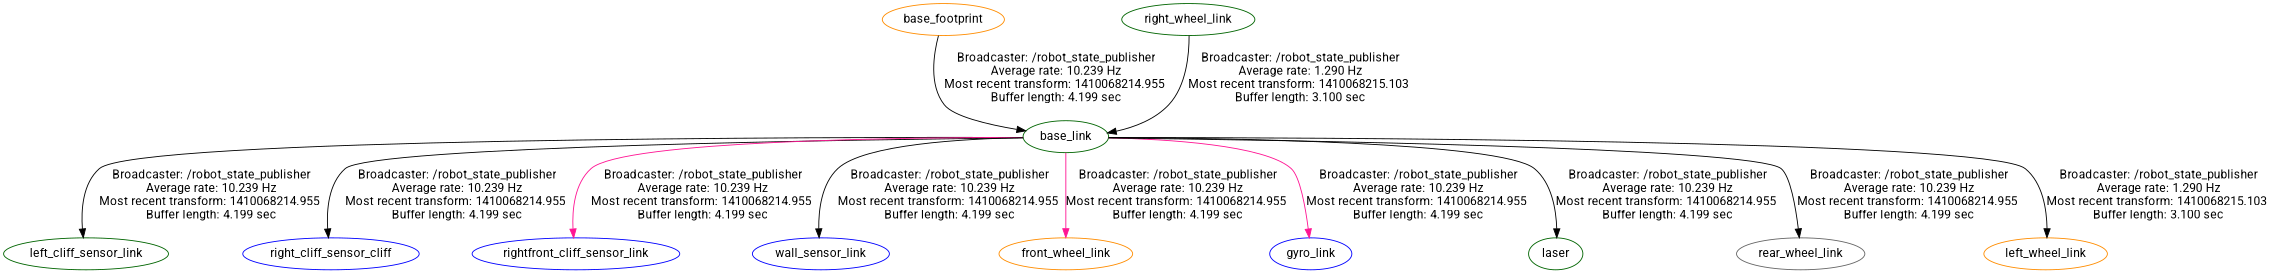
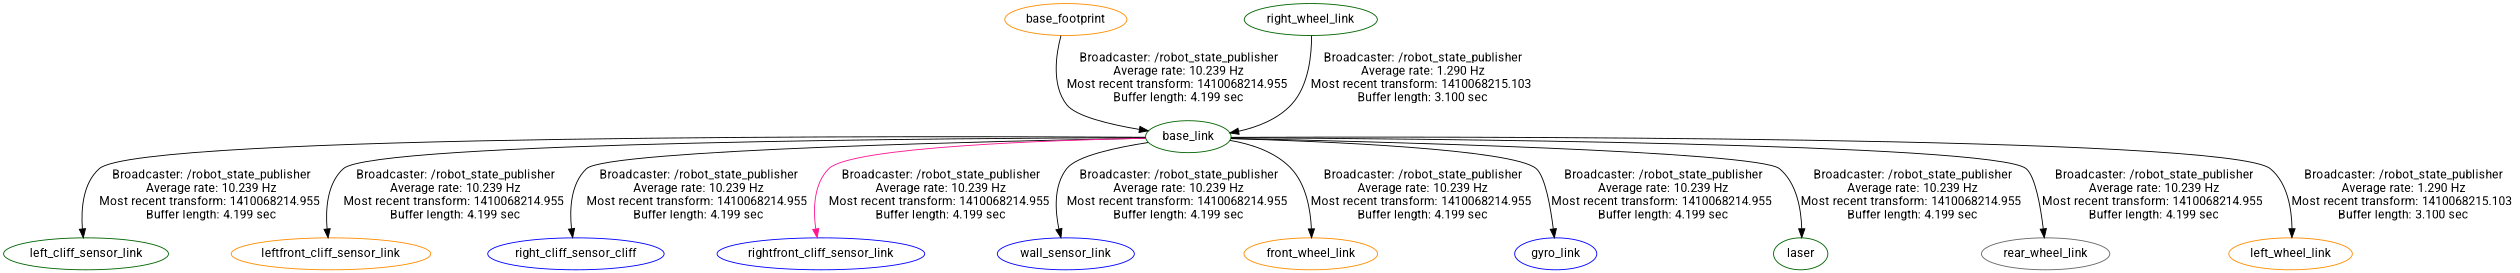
(1233, 148) -> (1435, 150)
(1066, 191) -> (1290, 167)
none -> (331, 254)
